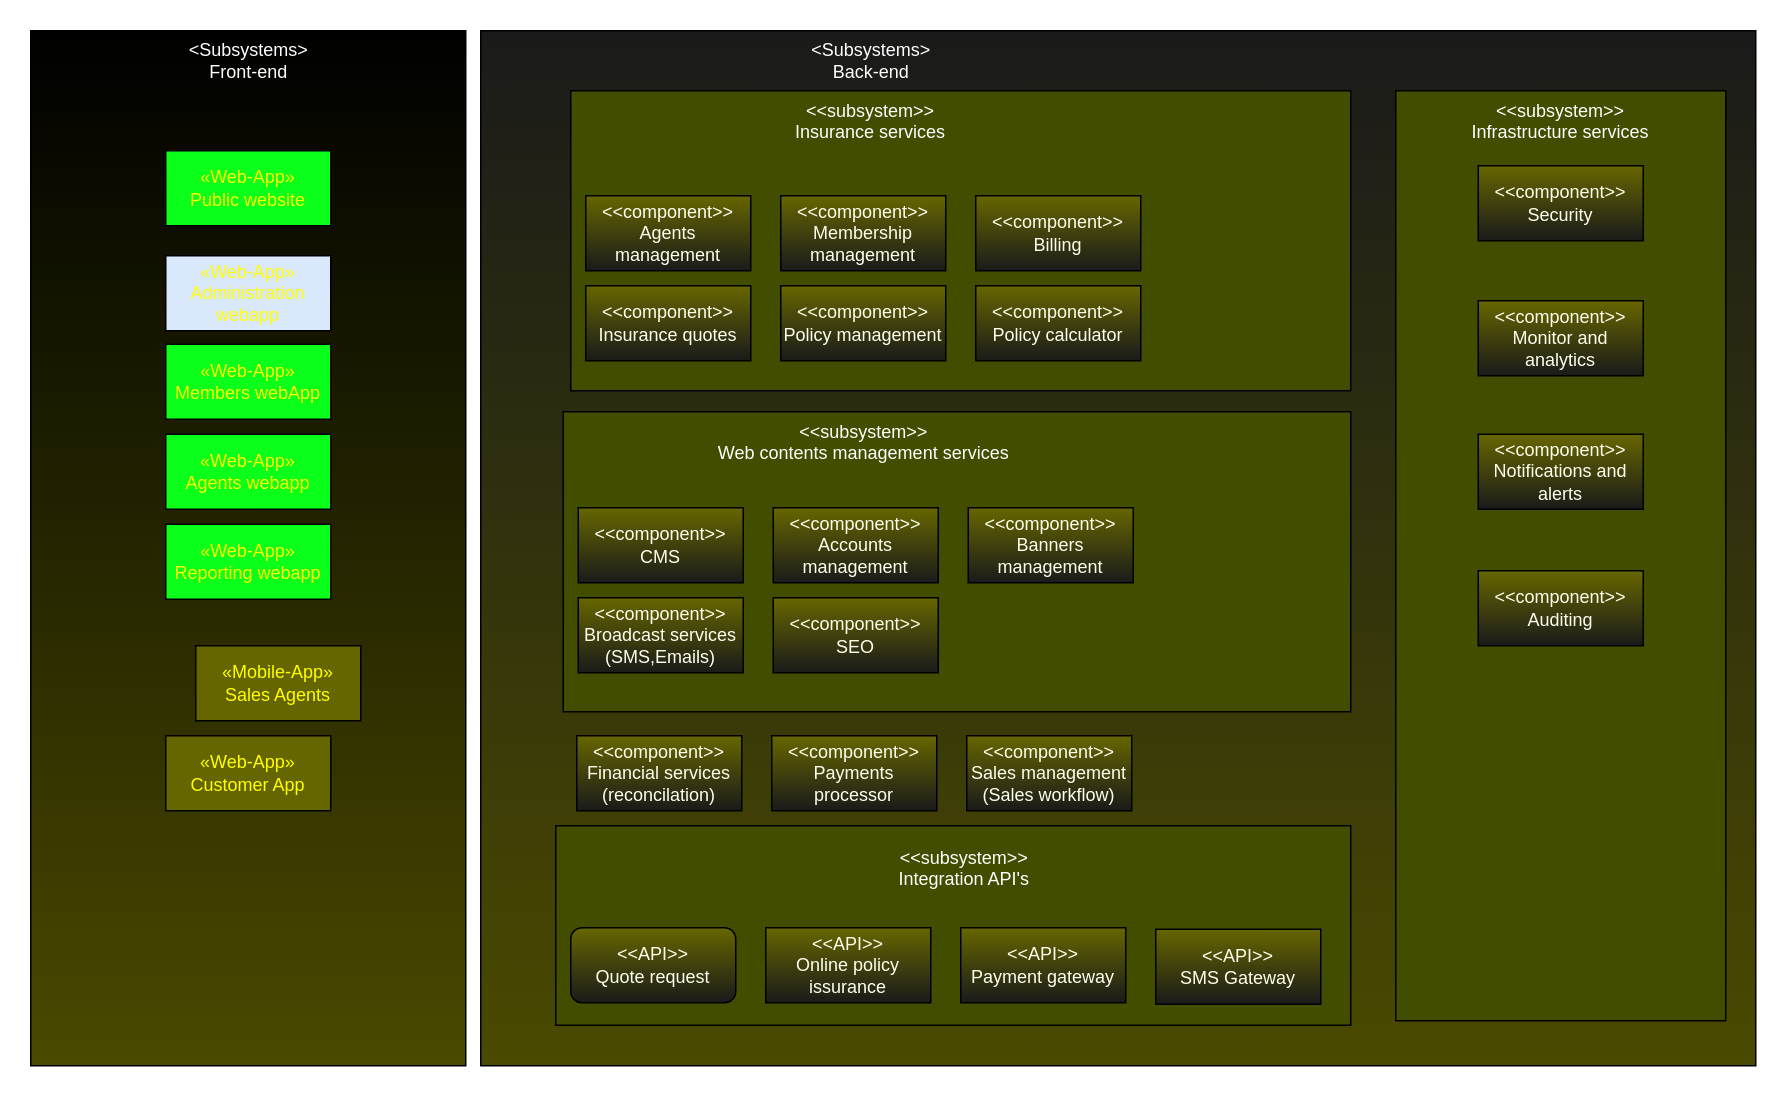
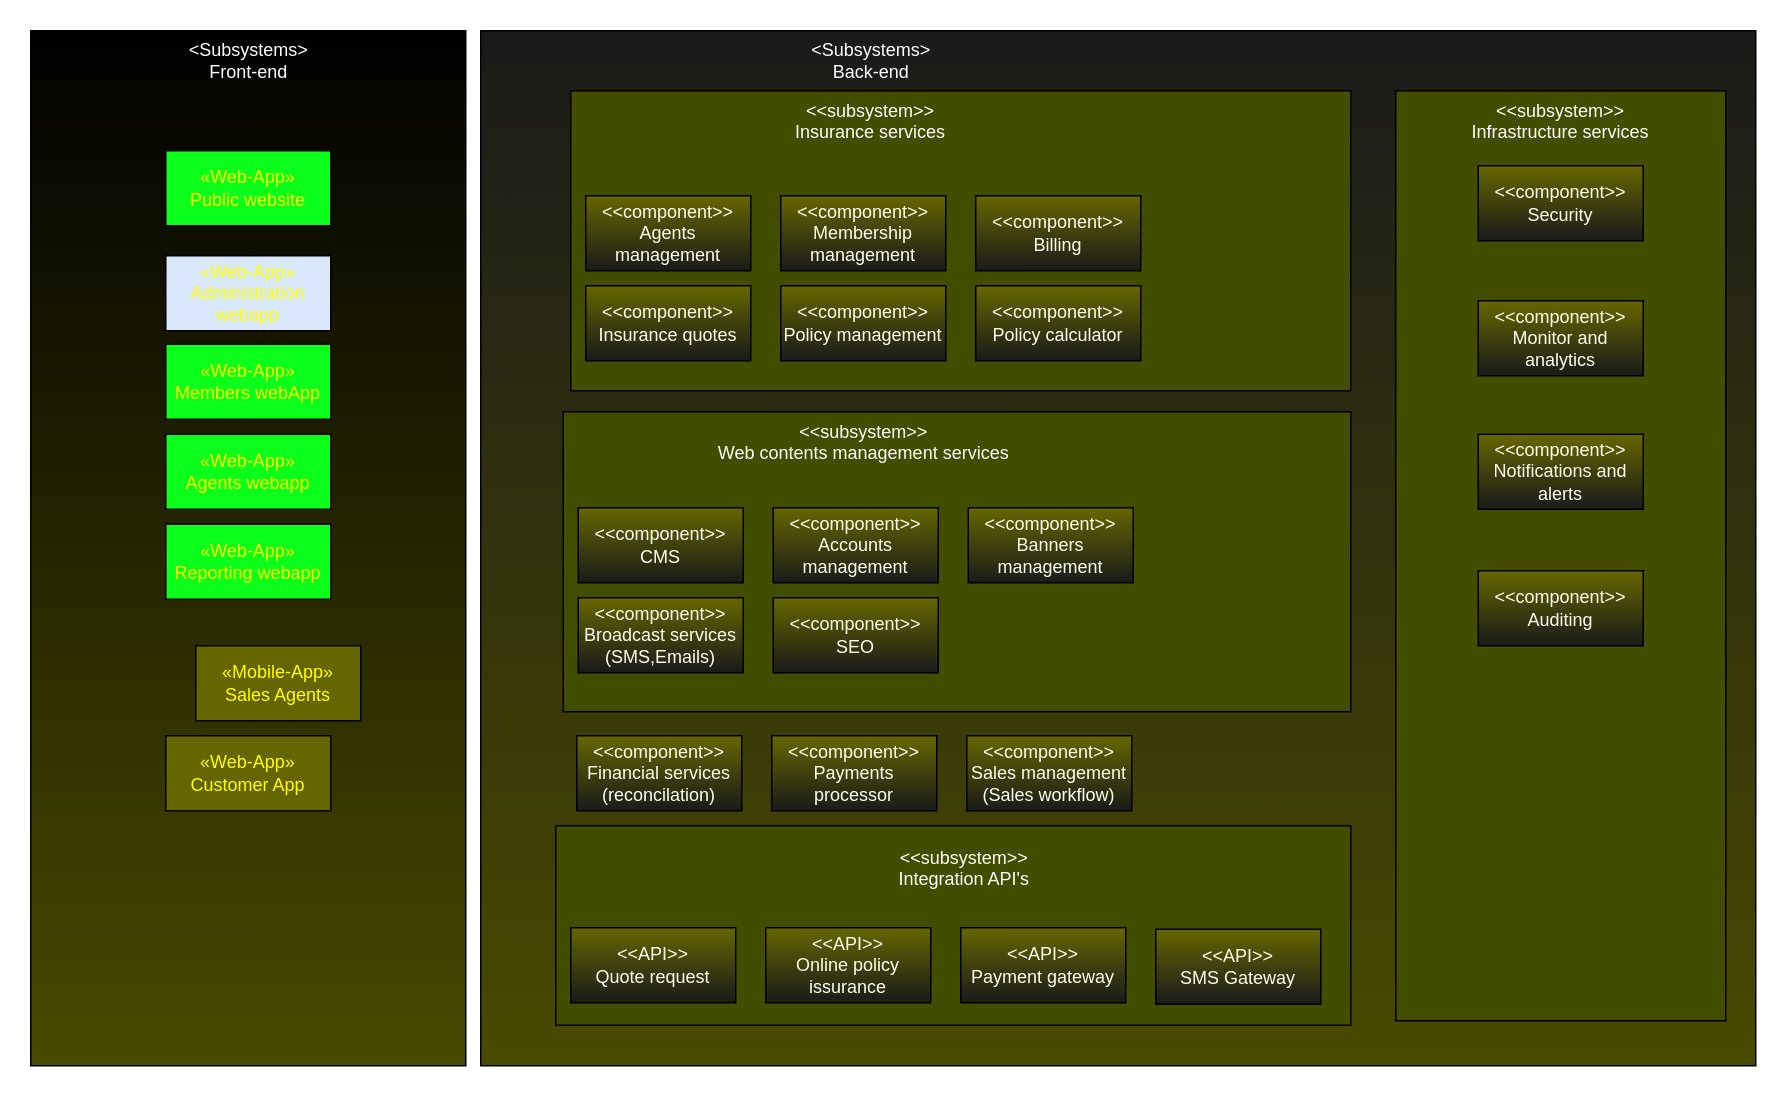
(653, 965) -> (653, 965)
